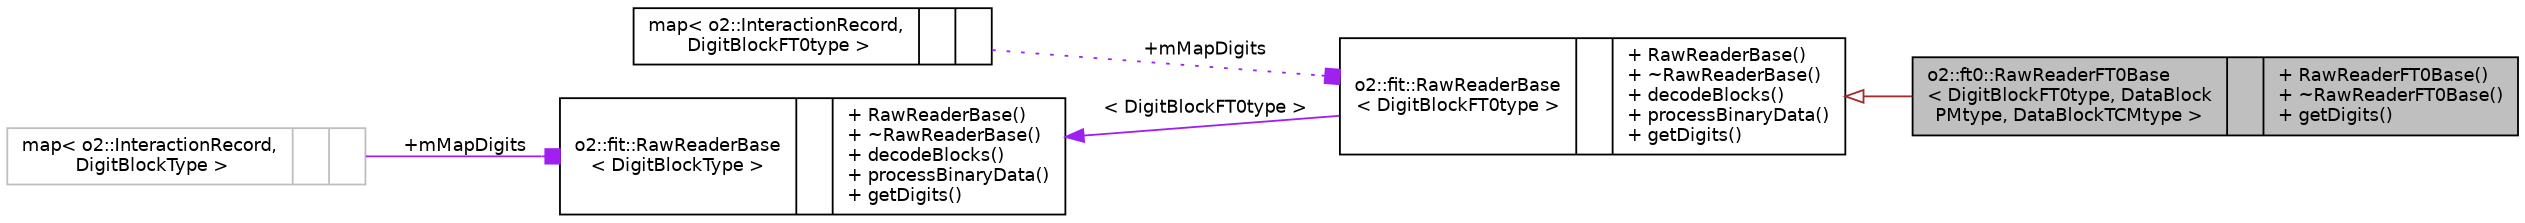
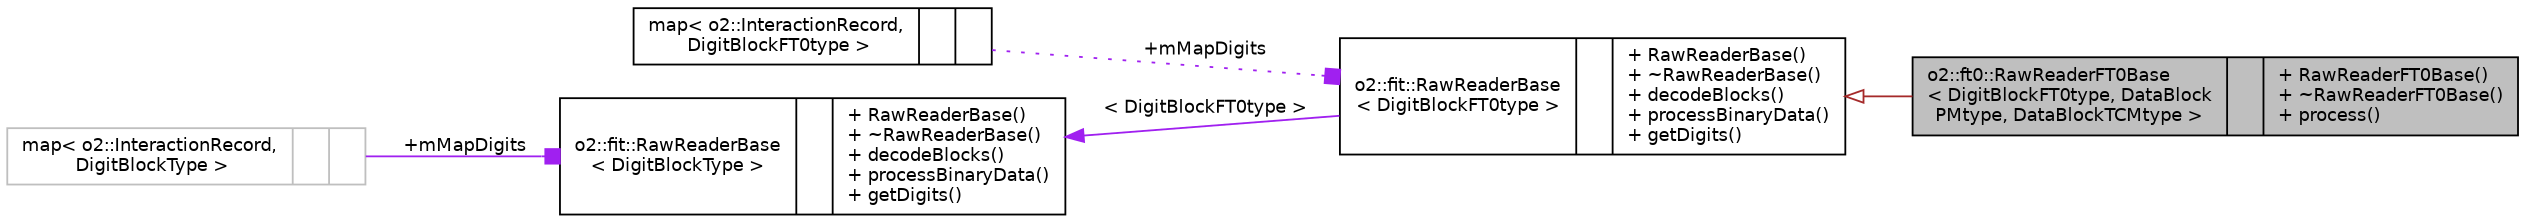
(2336, 115) -> (2330, 115)
